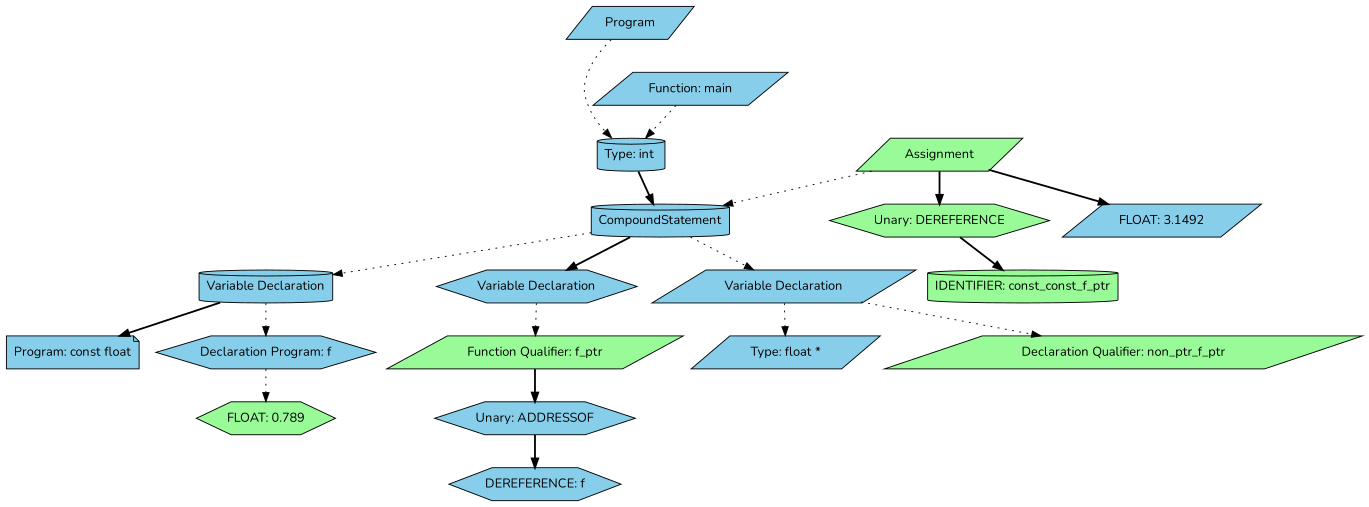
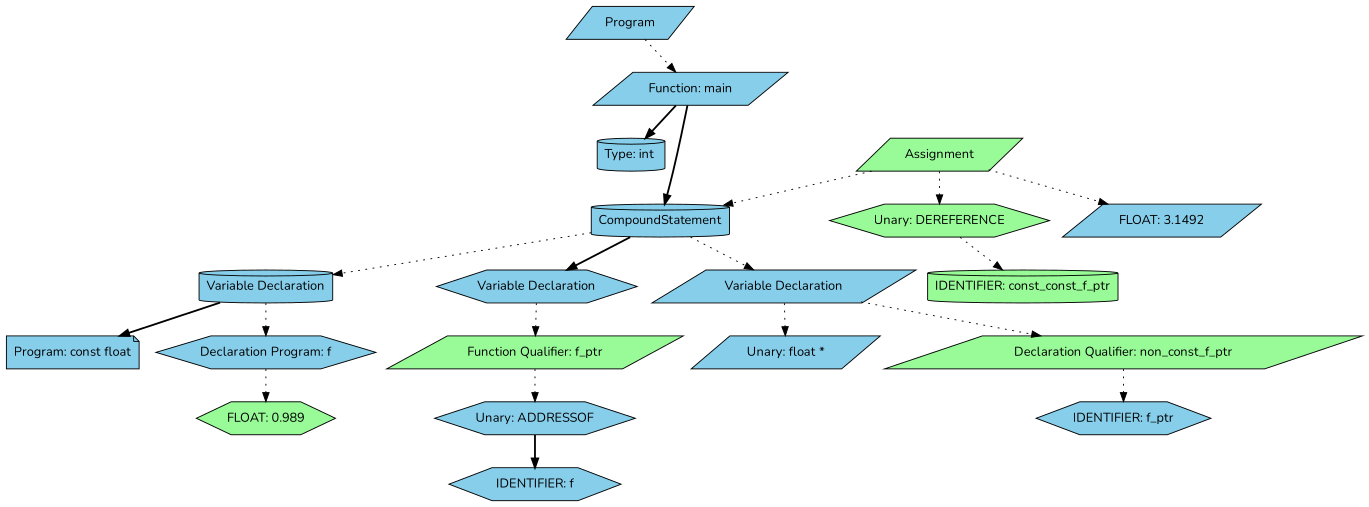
(585, 84) -> (657, 52)
(664, 118) -> (664, 118)
(940, 183) -> (940, 183)
(644, 184) -> (678, 150)
(1044, 186) -> (1044, 186)
(978, 251) -> (978, 251)
(786, 352) -> (786, 352)
(1124, 352) -> (1124, 352)
(535, 381) -> (535, 381)
(266, 418) -> (266, 418)
none -> (1124, 418)
(535, 484) -> (535, 484)
